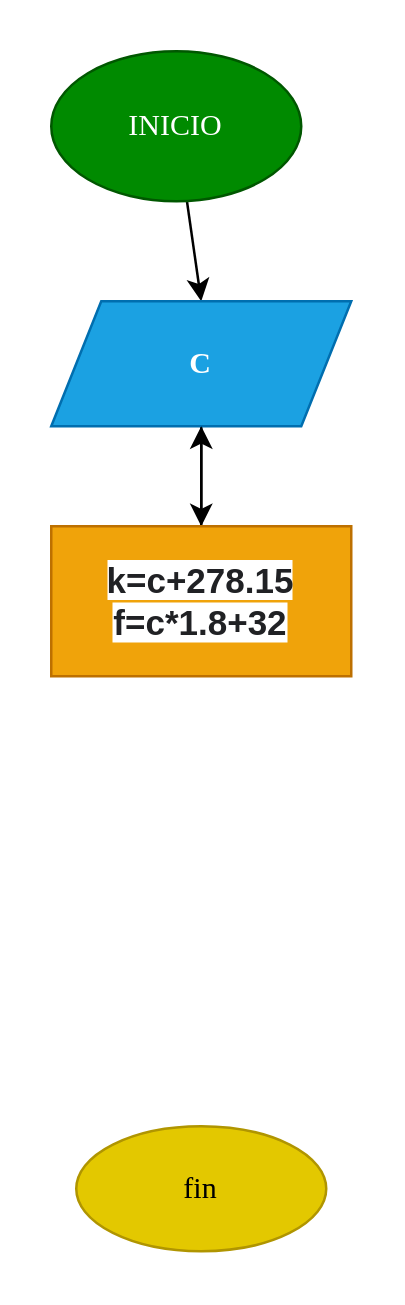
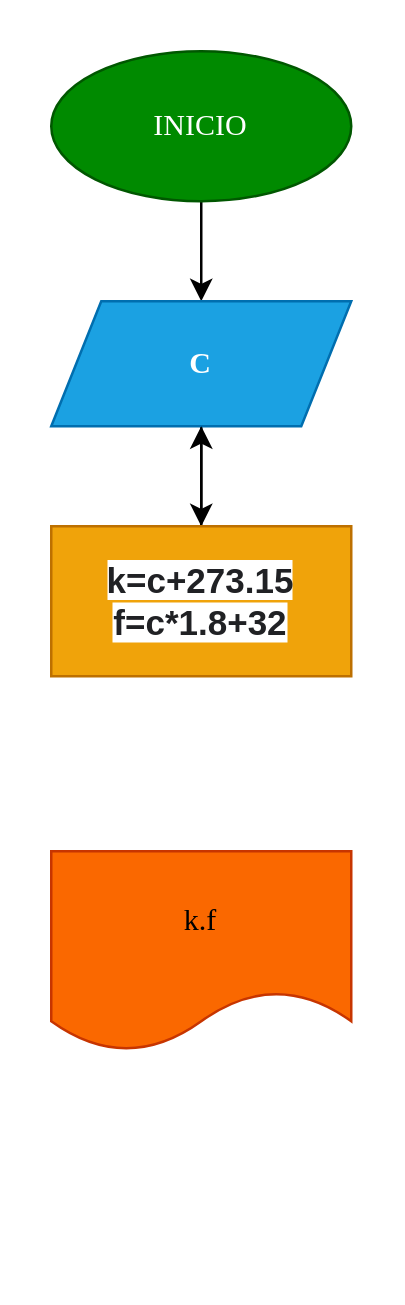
(176, 126) -> (201, 126)
(201, 601) -> (201, 601)
none -> (201, 951)
(201, 1189) -> none
